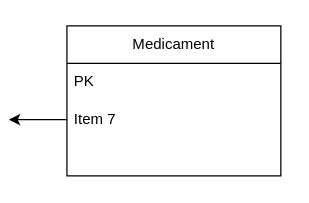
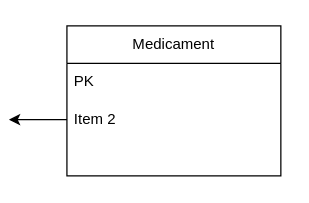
(98, 119) -> (98, 119)
